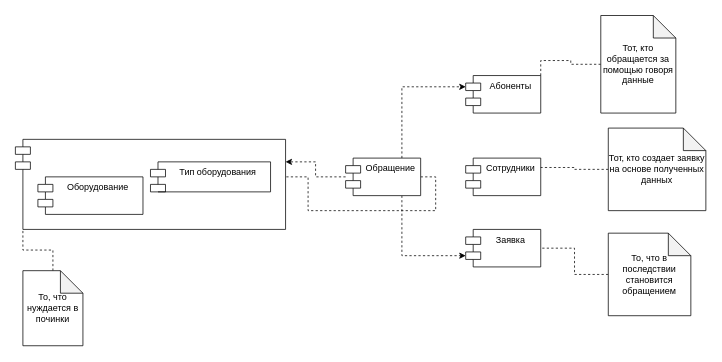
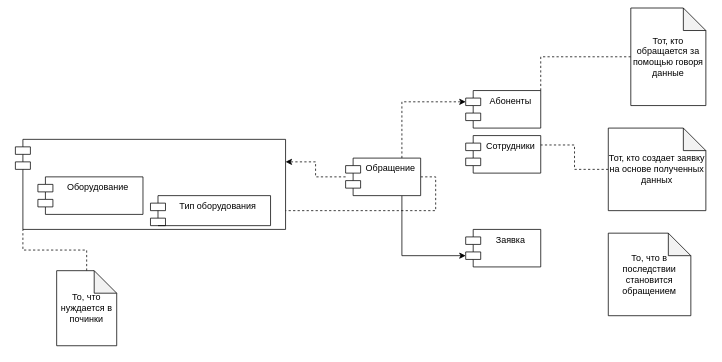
(638, 64) -> (668, 57)
(503, 94) -> (503, 109)
(210, 177) -> (210, 210)
(503, 177) -> (503, 154)
(402, 254) -> (402, 254)
(574, 262) -> none
(53, 308) -> (87, 308)
